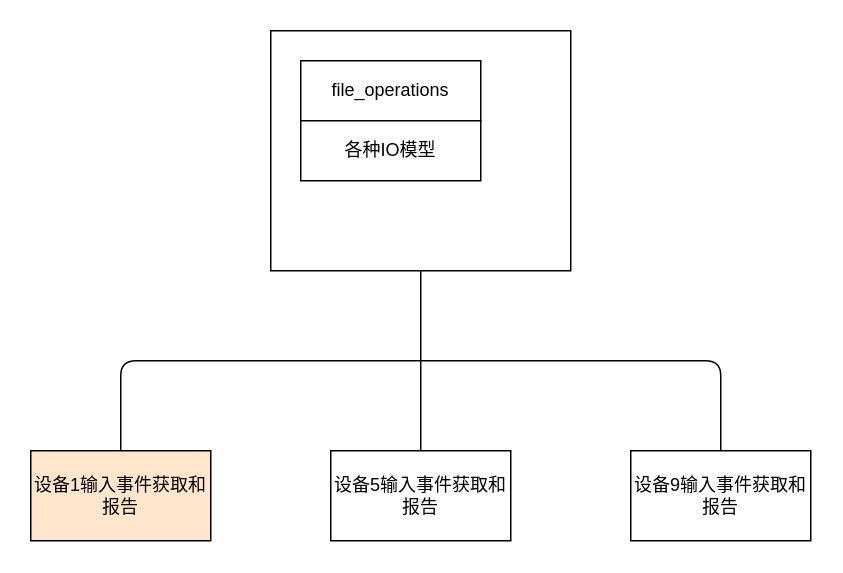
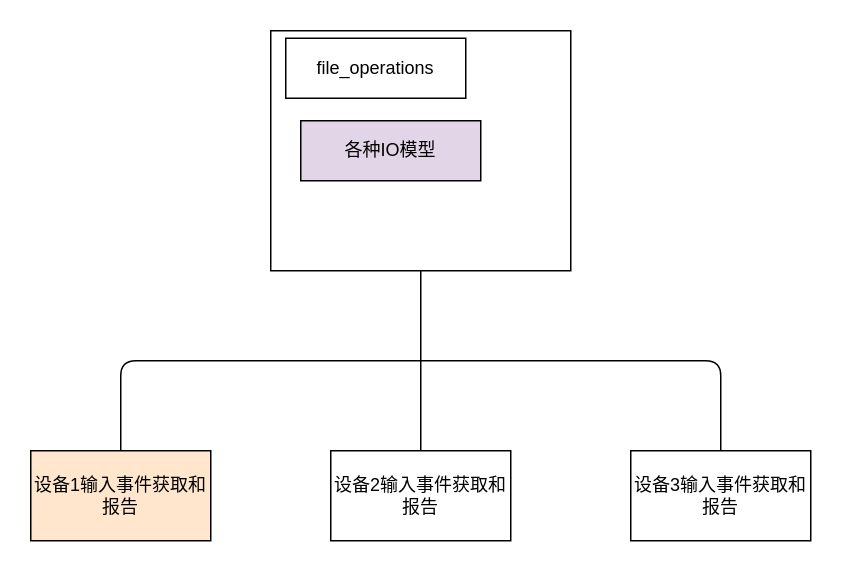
(391, 91) -> (376, 68)
(391, 151) -> (391, 151)
(421, 496) -> (421, 496)
(721, 496) -> (721, 496)
